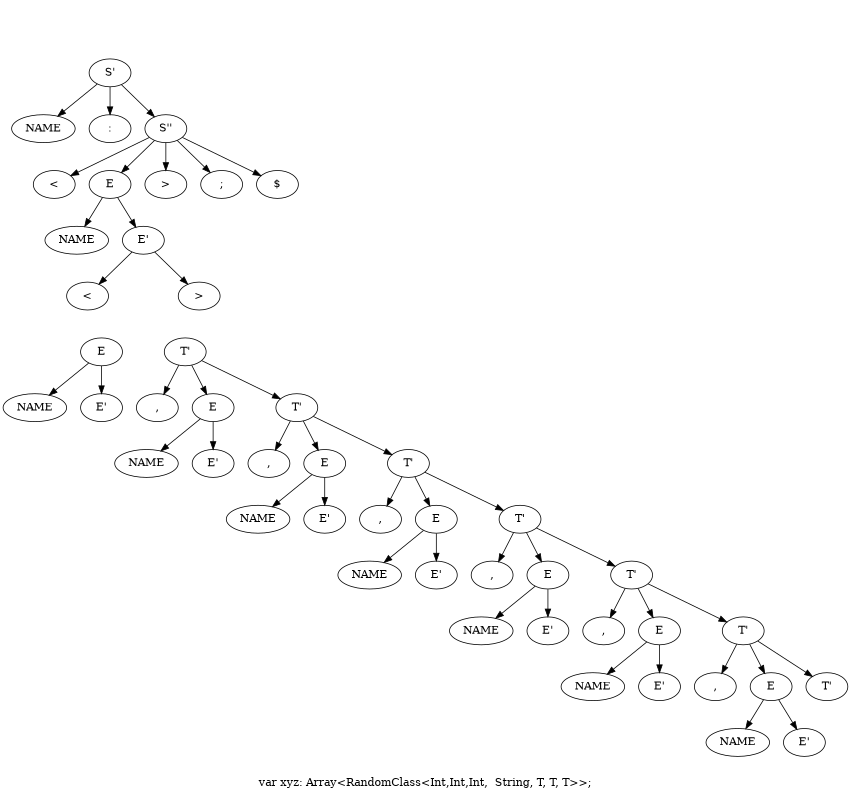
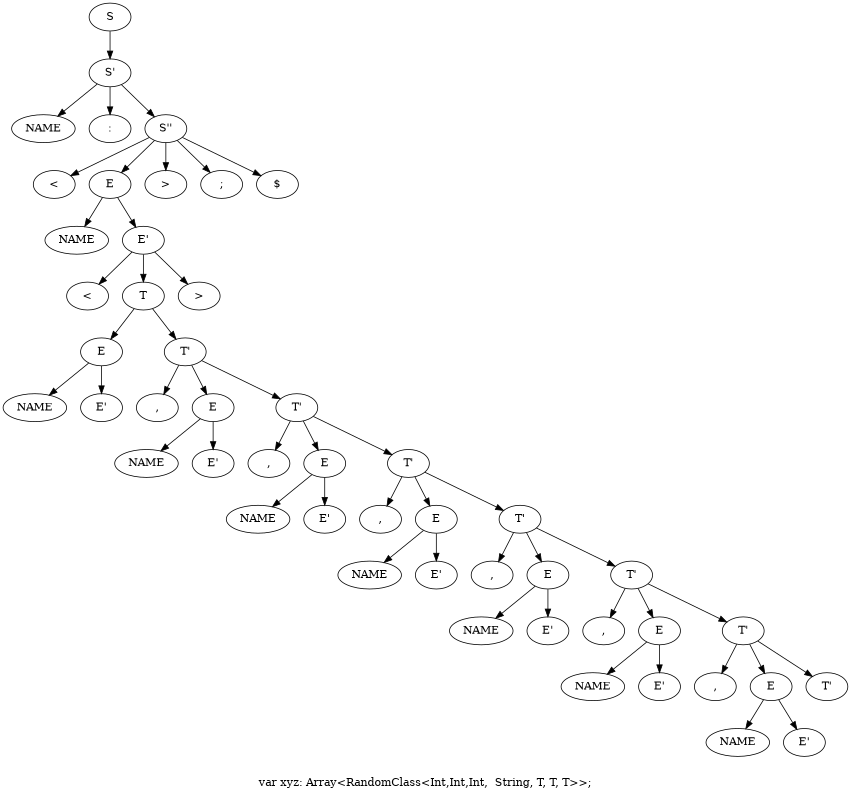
none -> (110, 17)
none -> (143, 296)
